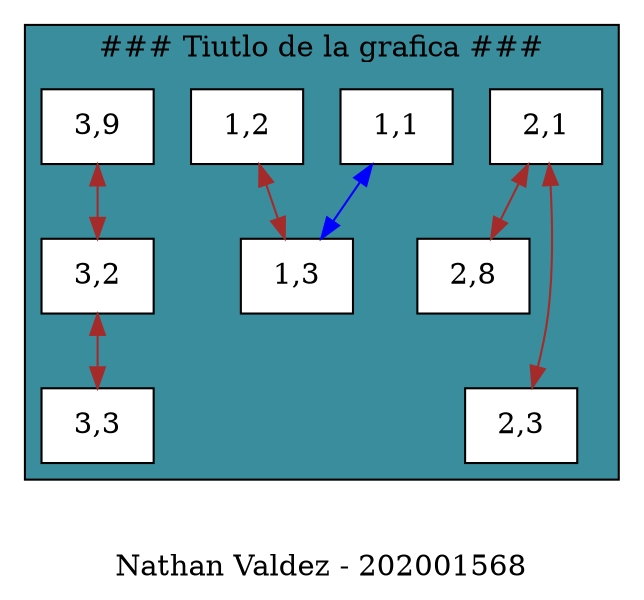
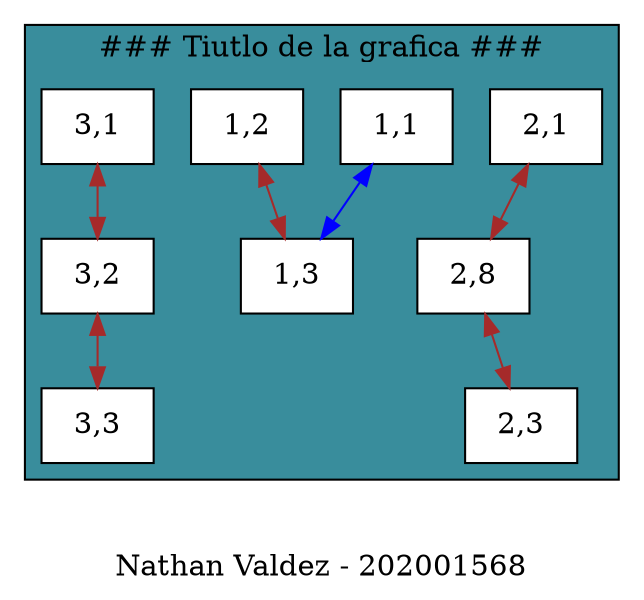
(98, 127) -> (98, 127)
(551, 277) -> (497, 351)
